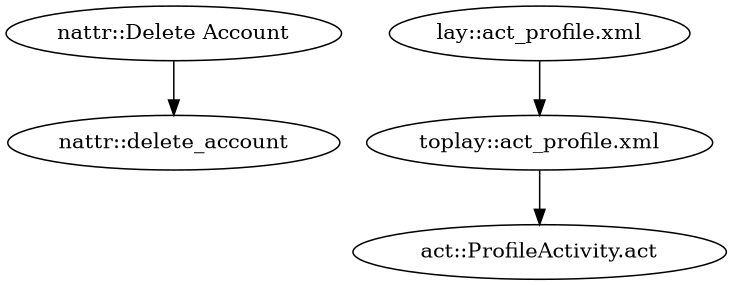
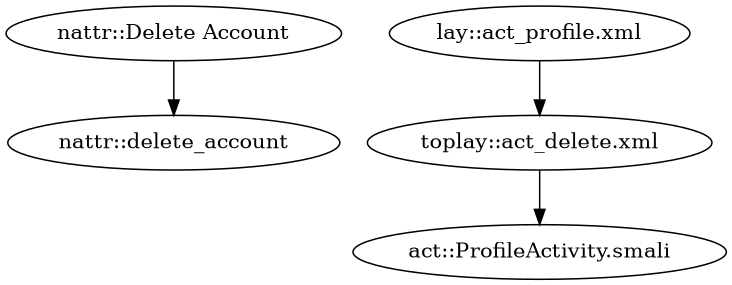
(540, 143) -> (540, 143)
(540, 252) -> (540, 252)
